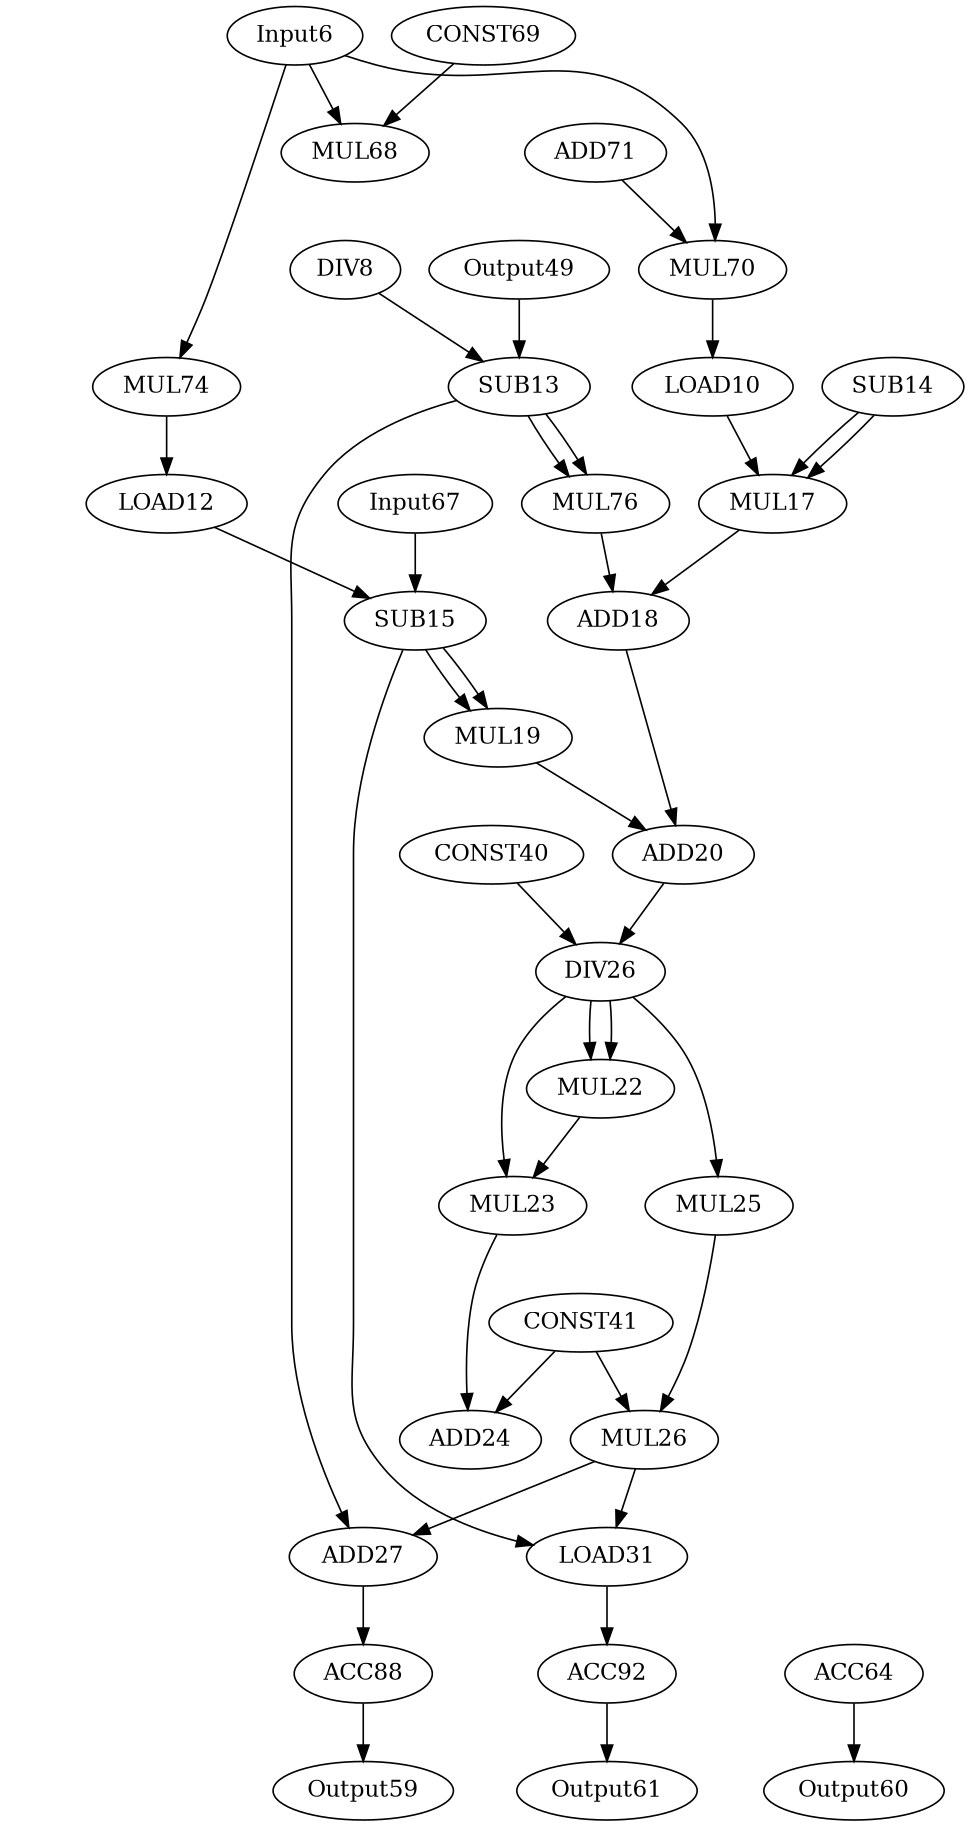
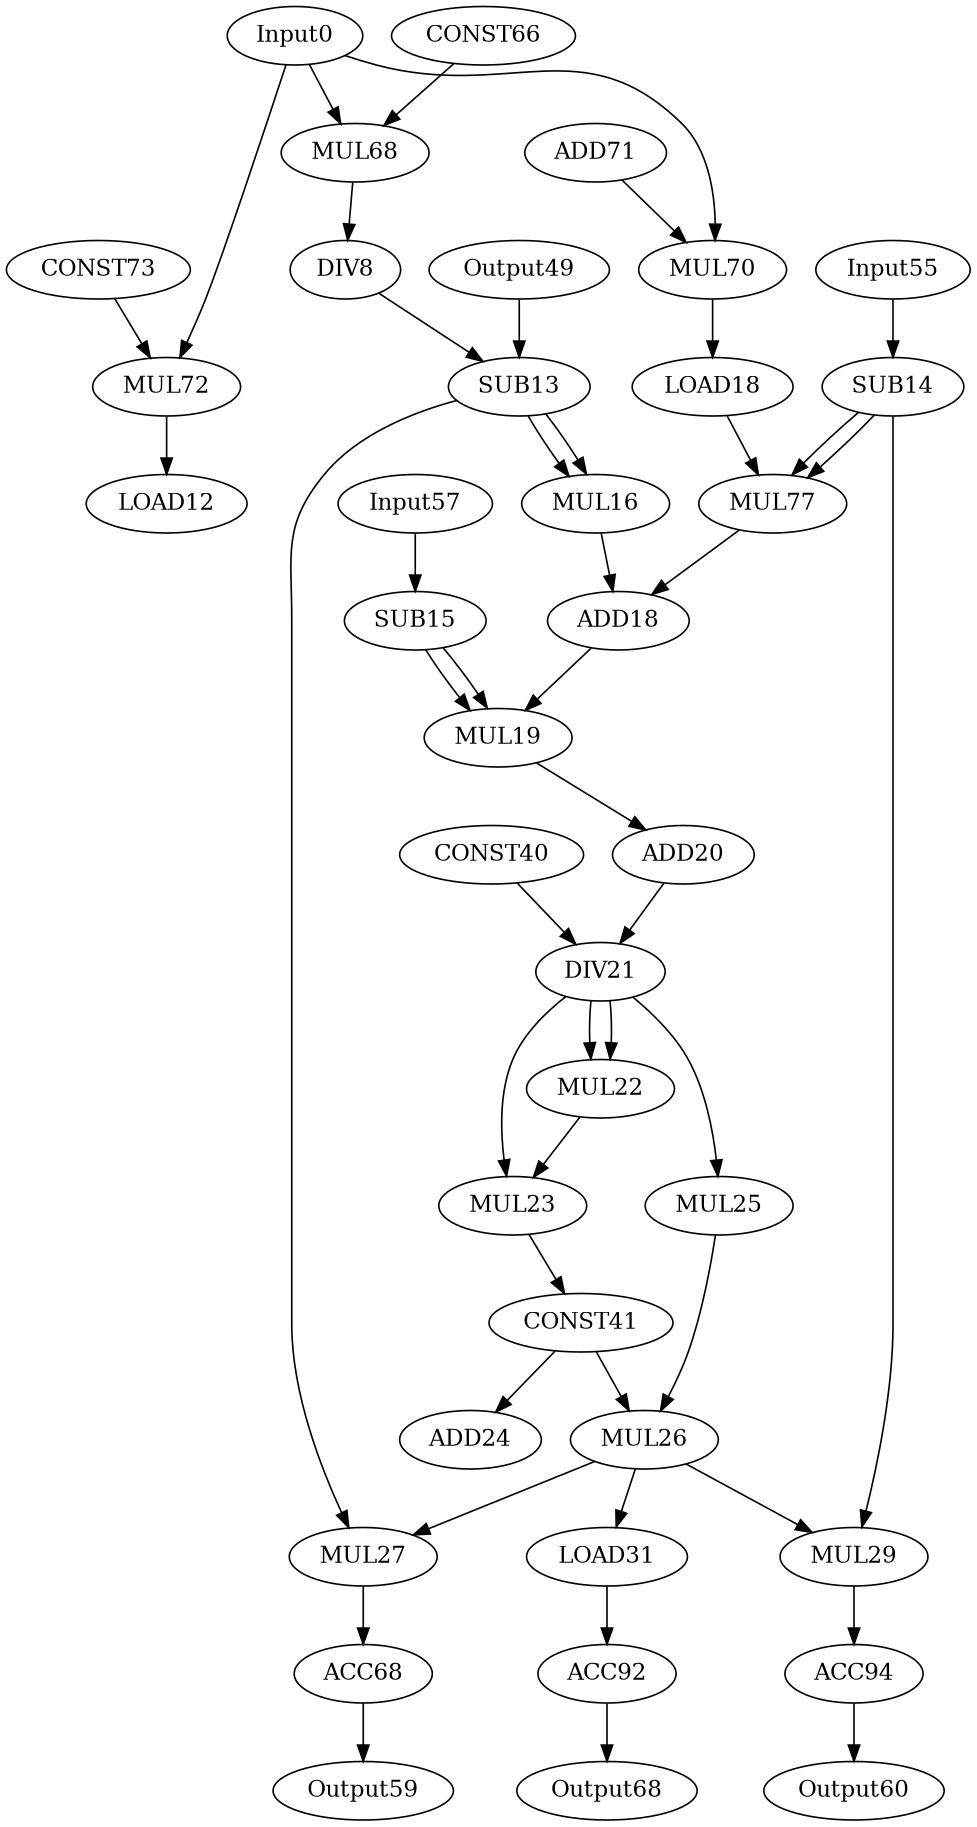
(295, 36) -> (295, 36)
(484, 36) -> (484, 36)
none -> (351, 203)
none -> (98, 270)
none -> (893, 270)
(167, 387) -> (167, 387)
(713, 387) -> (713, 387)
(415, 504) -> (415, 504)
(596, 504) -> (596, 504)
(773, 504) -> (773, 504)
(281, 558) -> none
(649, 730) -> (564, 674)
(601, 972) -> (601, 972)
(354, 1137) -> none
(470, 1312) -> (542, 1257)
(363, 1557) -> (363, 1557)
none -> (854, 1557)
(363, 1674) -> (363, 1674)
(854, 1674) -> (854, 1674)
(607, 1791) -> (607, 1791)
